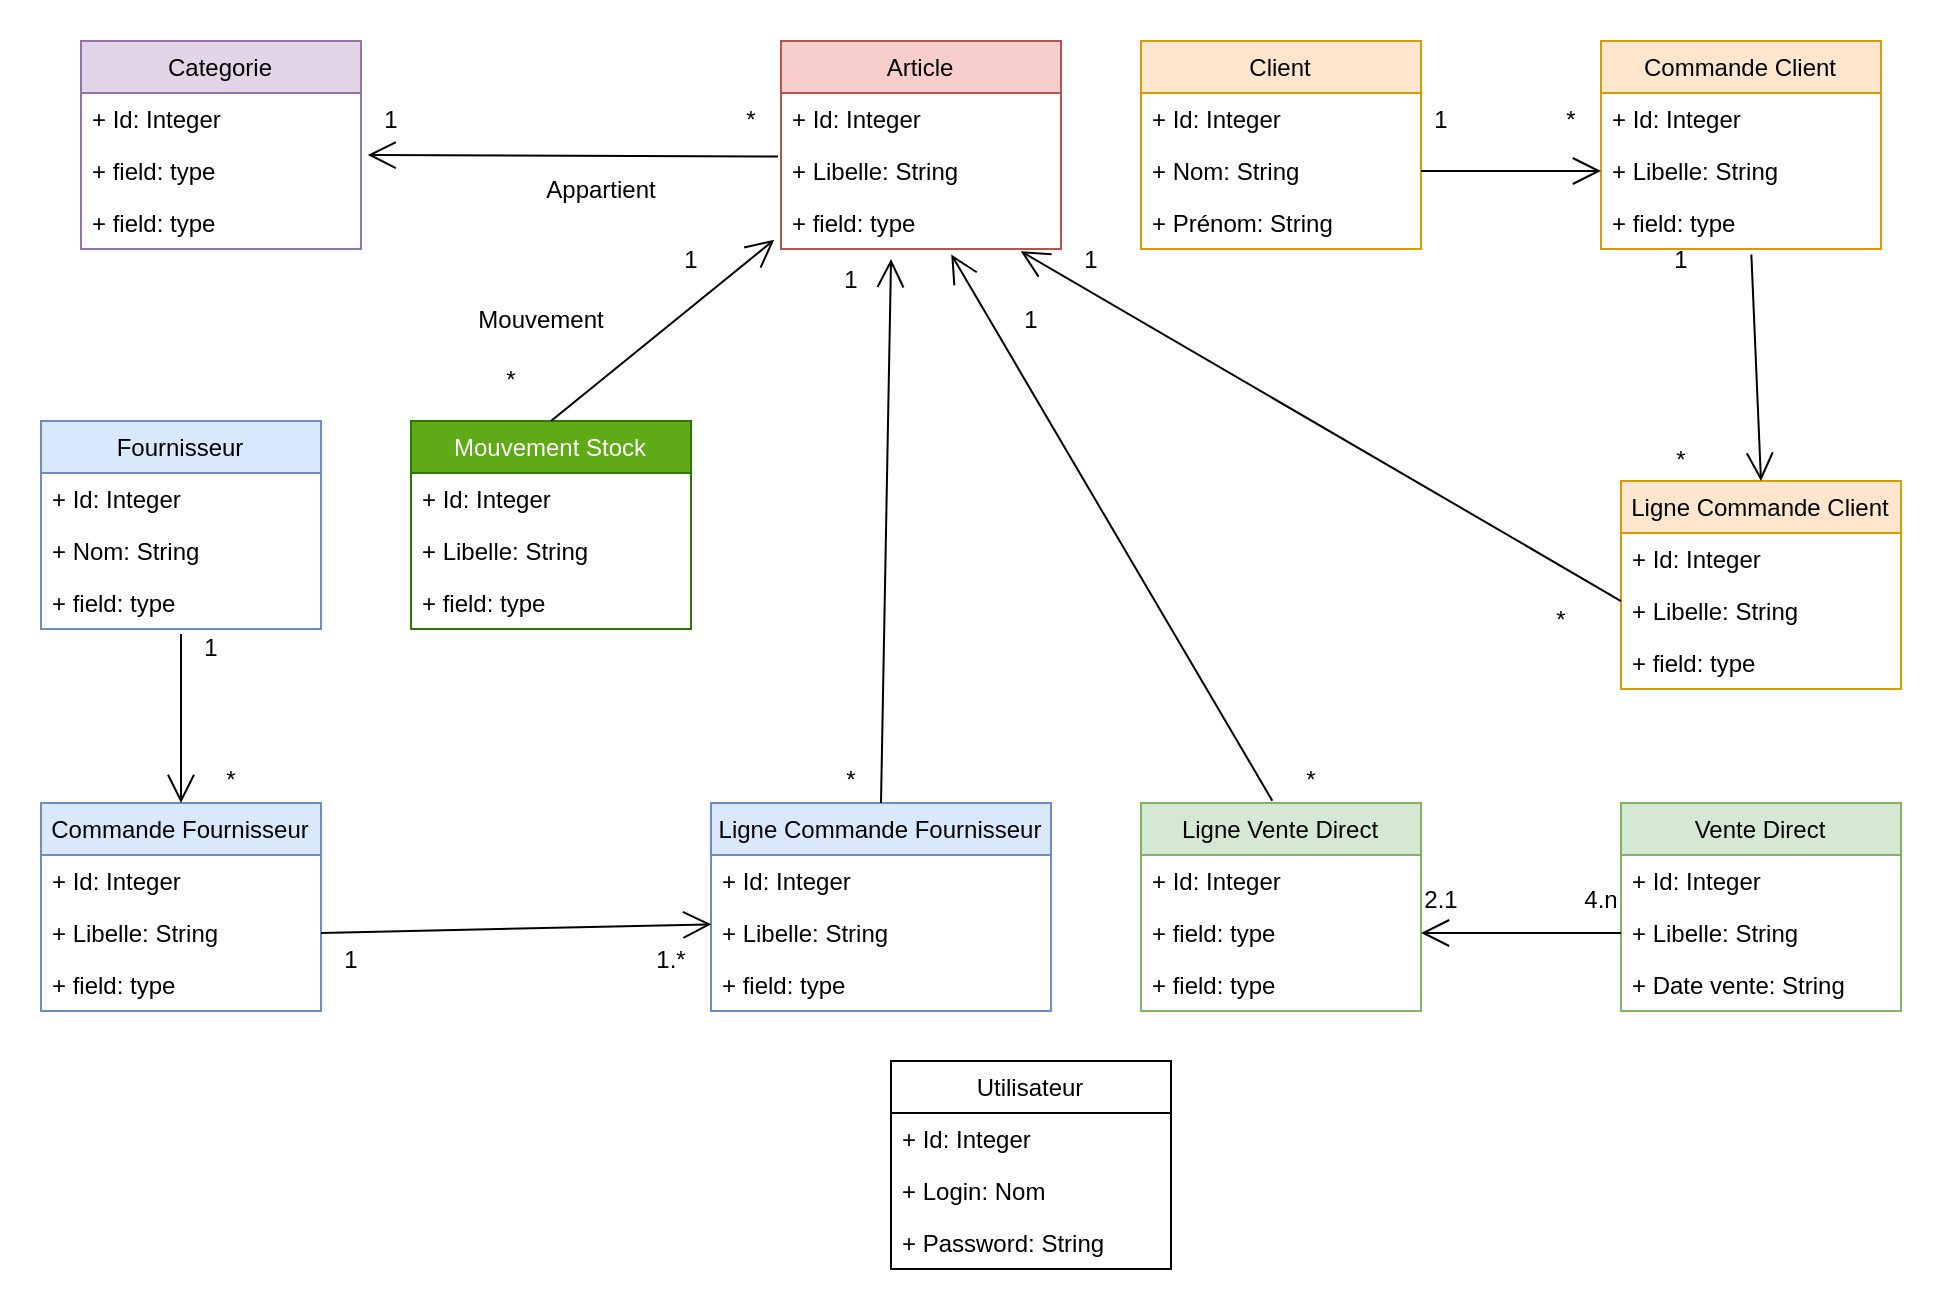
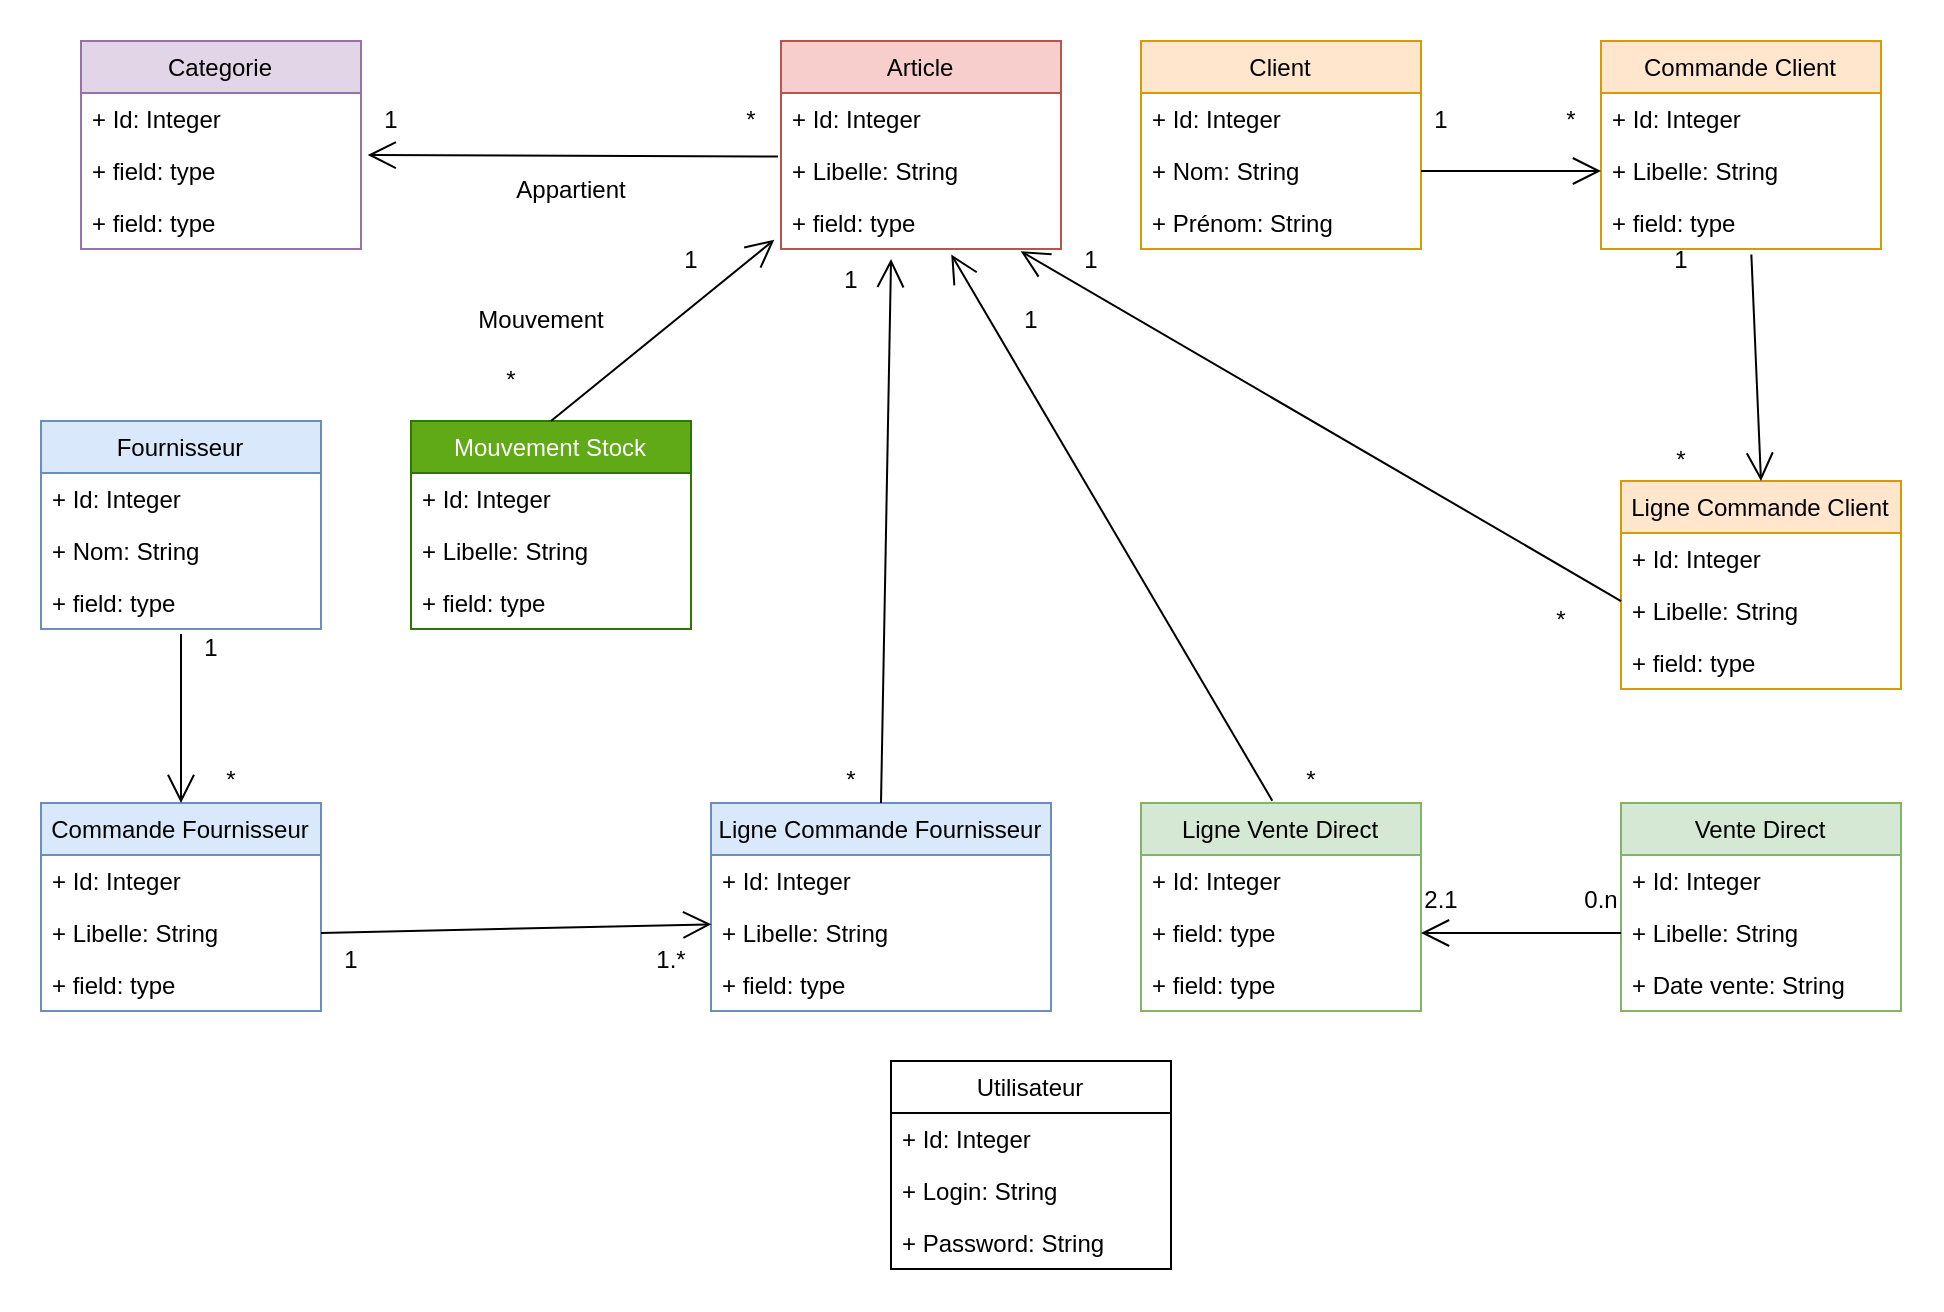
(601, 191) -> (571, 191)
(1602, 901) -> (1602, 901)
(970, 1192) -> (987, 1192)
